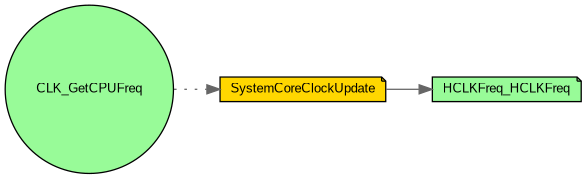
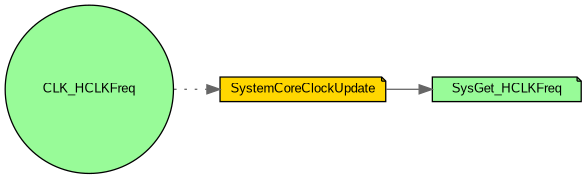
(89, 89) -> (89, 89)
(507, 89) -> (507, 89)
